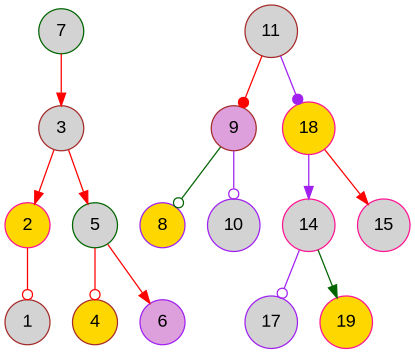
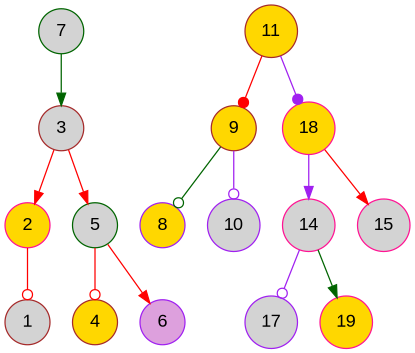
(271, 31) -> (271, 31)
(61, 73) -> (61, 73)
(234, 128) -> (234, 128)
